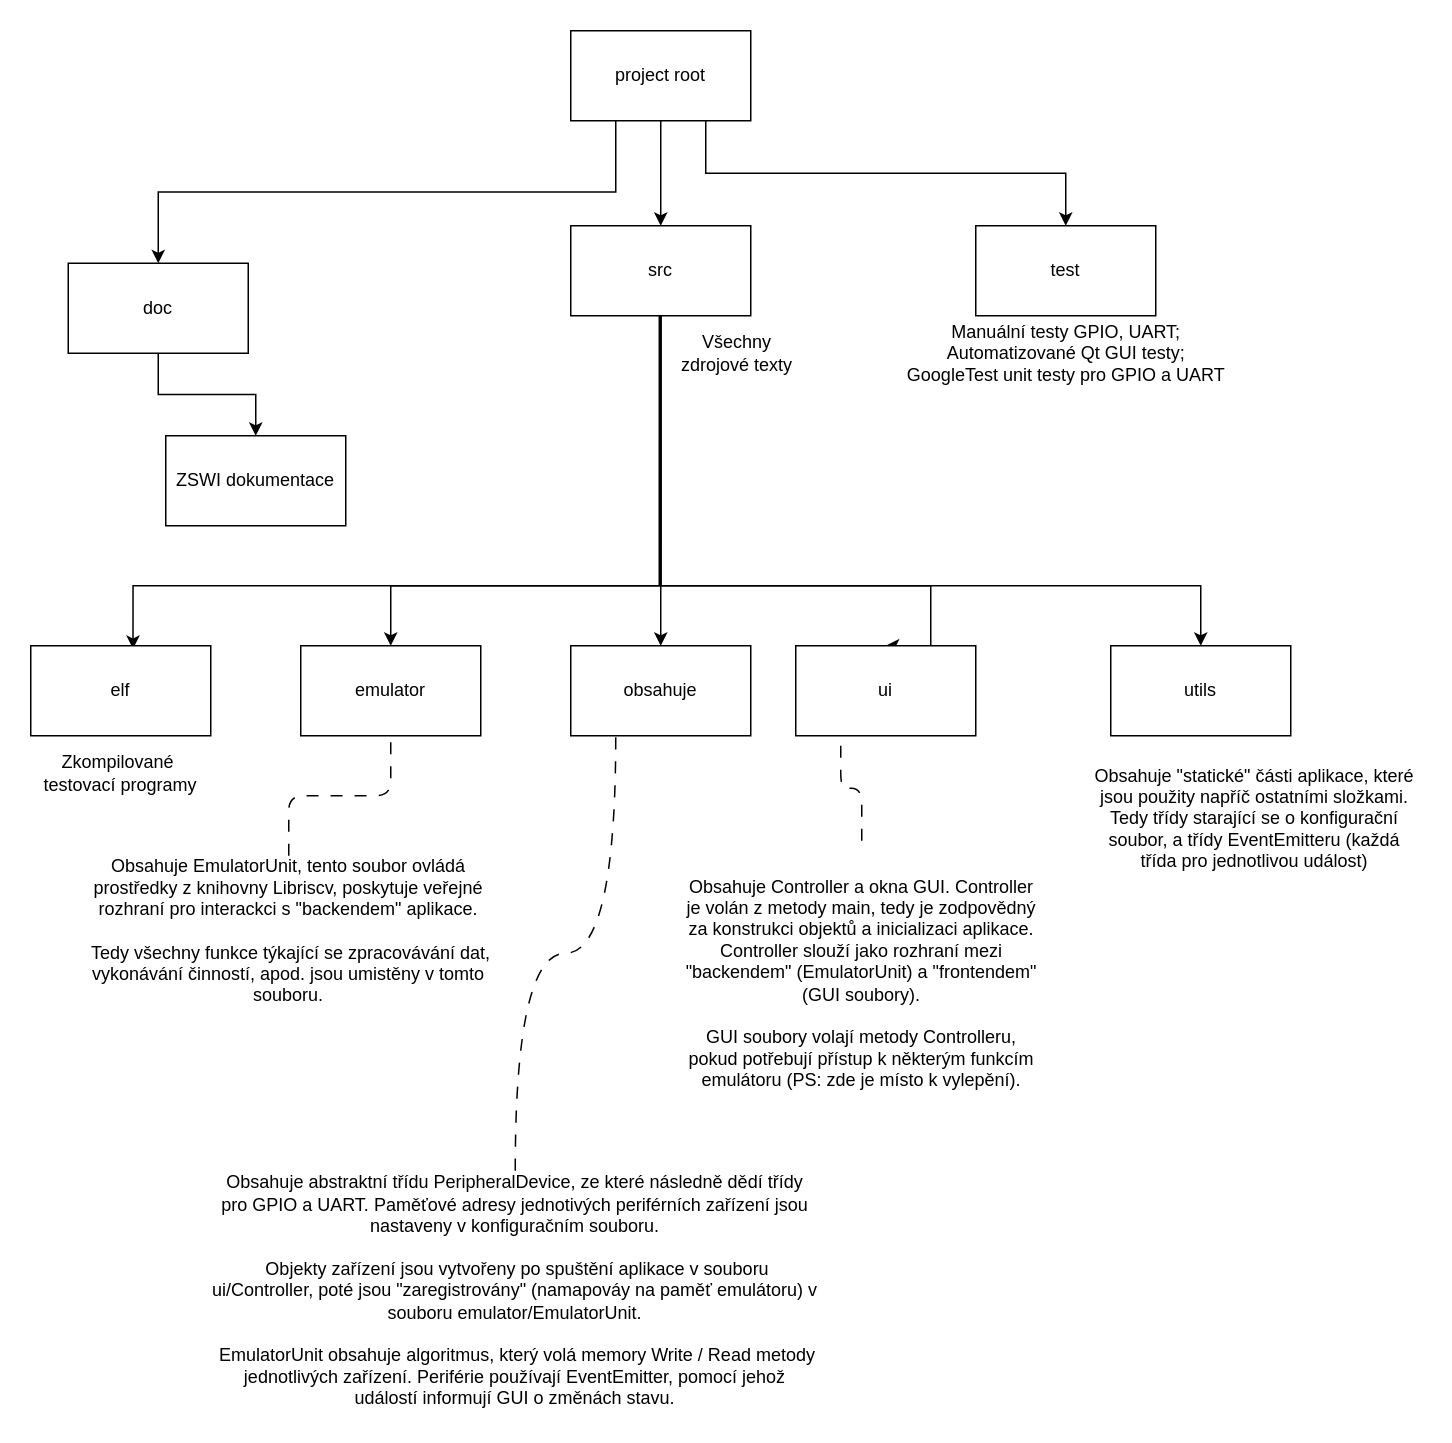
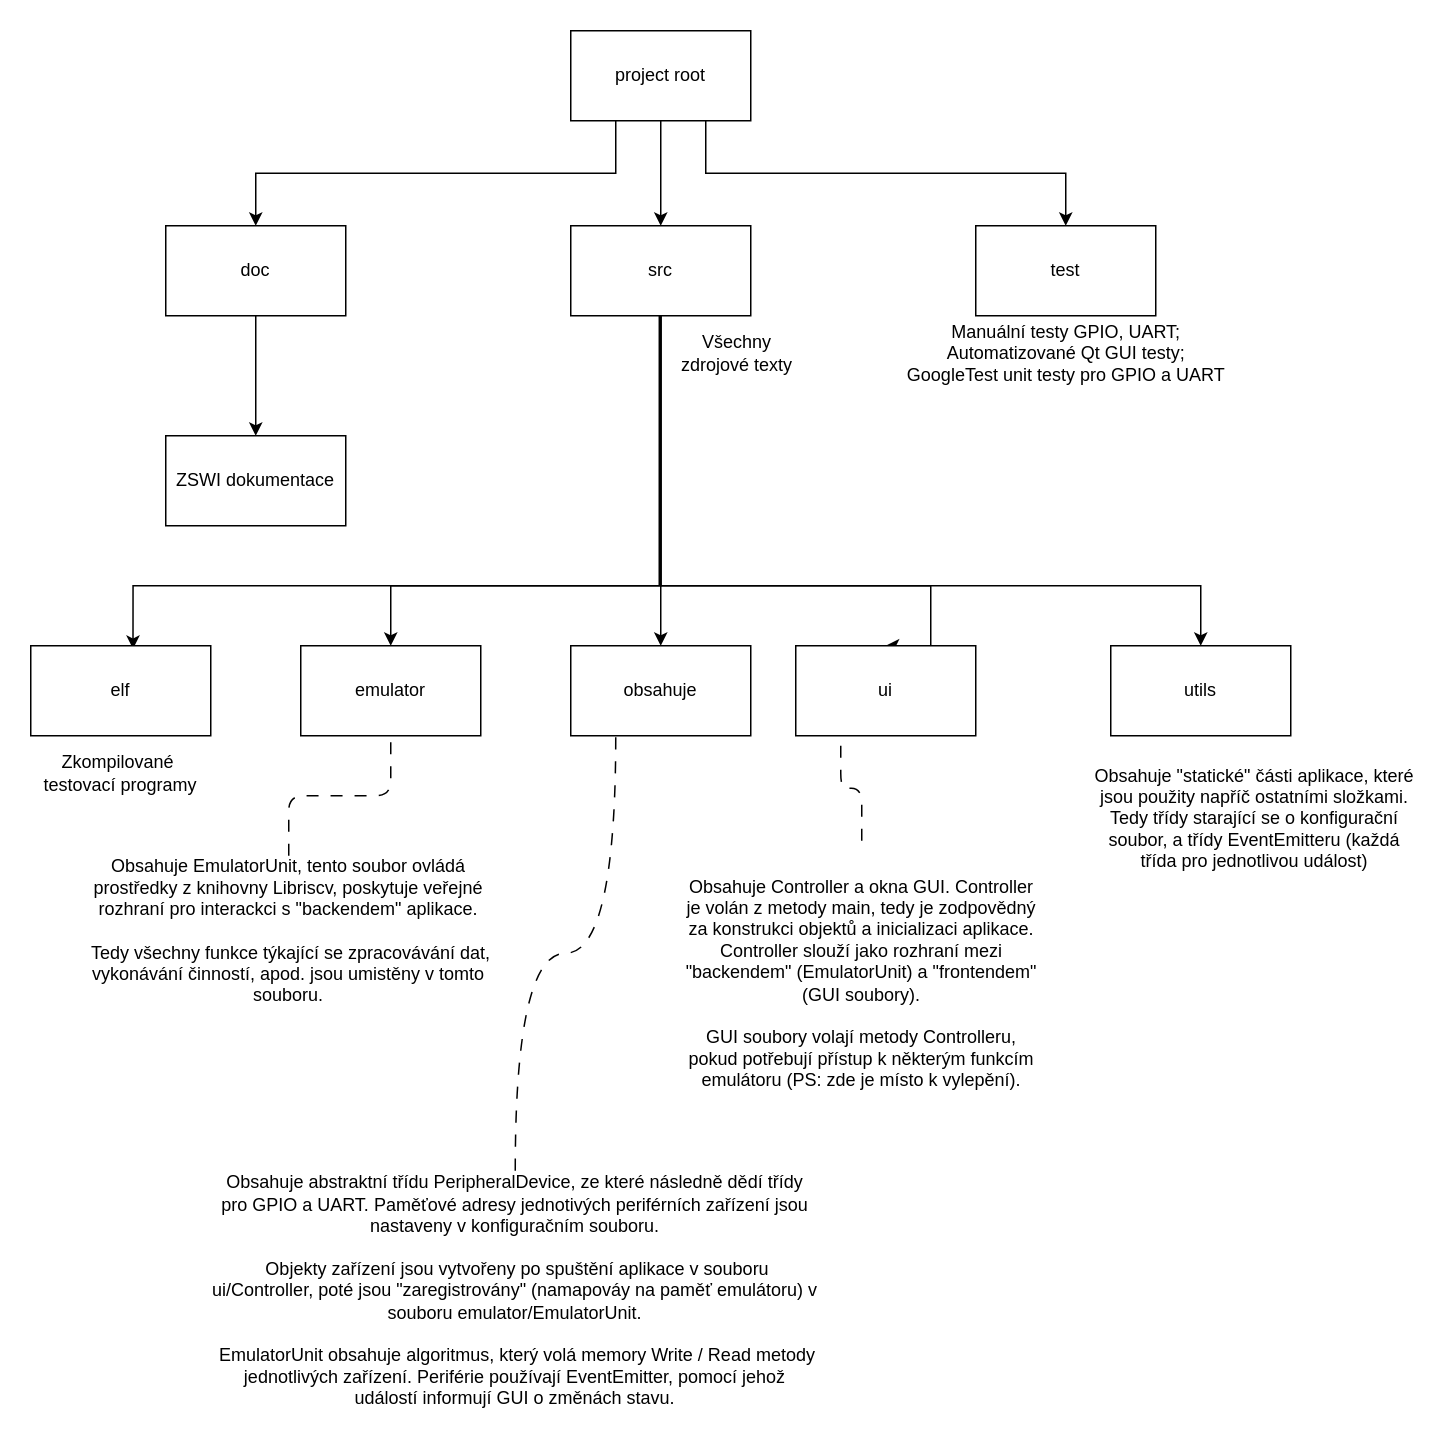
(158, 308) -> (256, 271)
